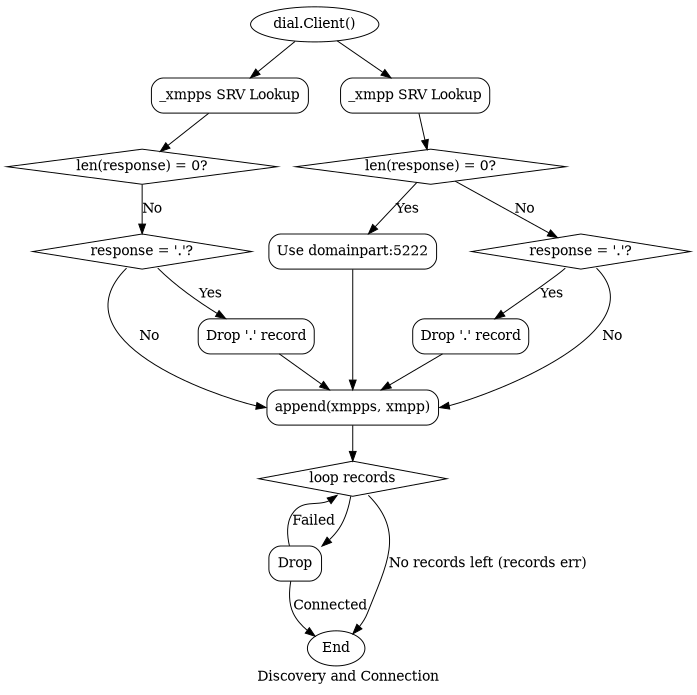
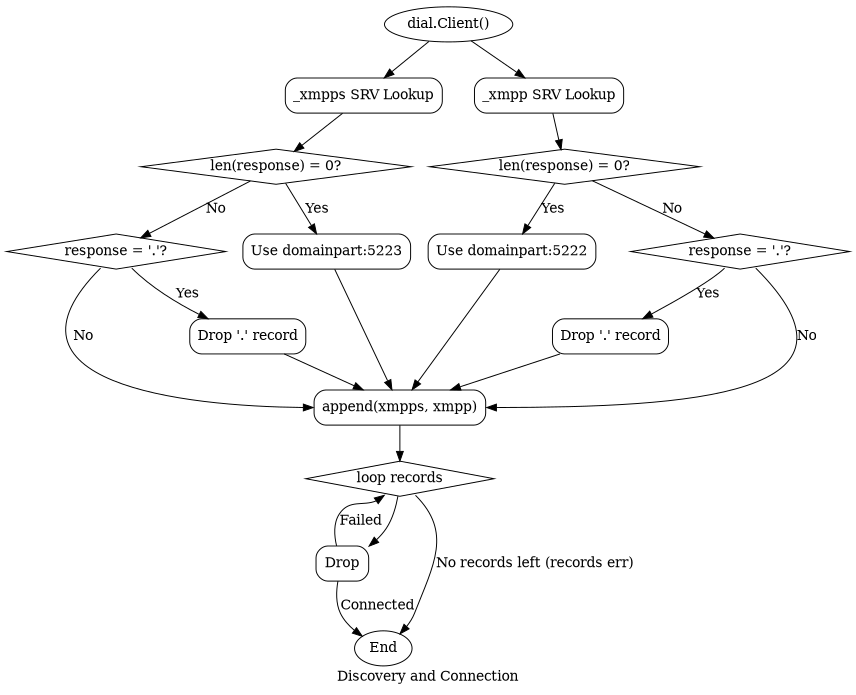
none -> (327, 252)
